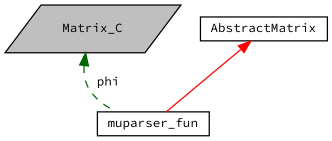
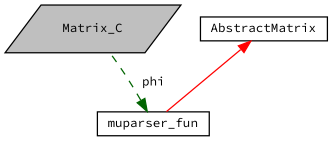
(93, 94) -> (126, 76)
